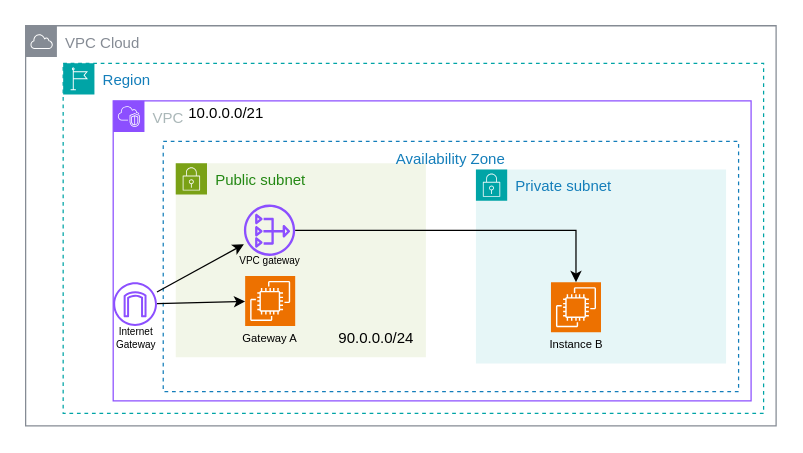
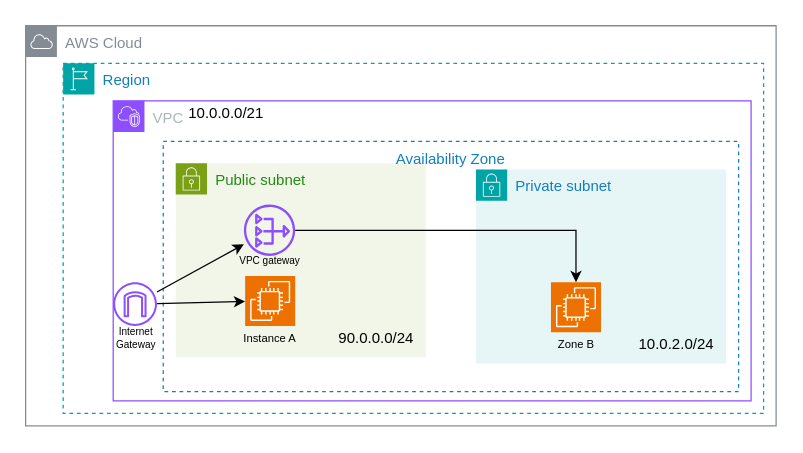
(100, 43) -> (100, 43)
(270, 338) -> (270, 338)
(576, 344) -> (576, 344)
none -> (676, 344)
